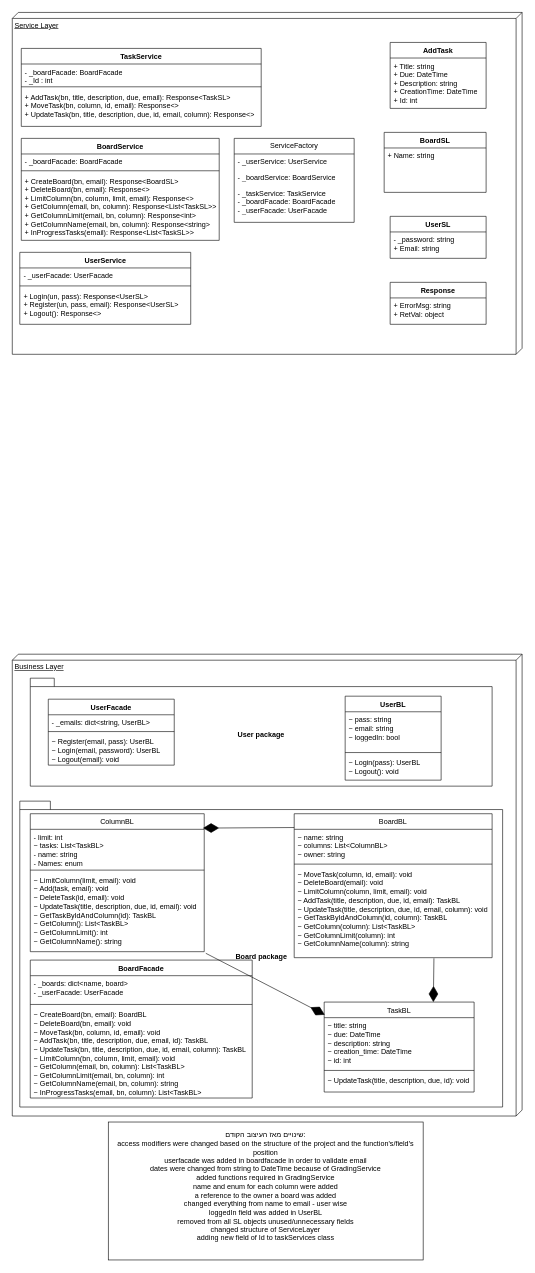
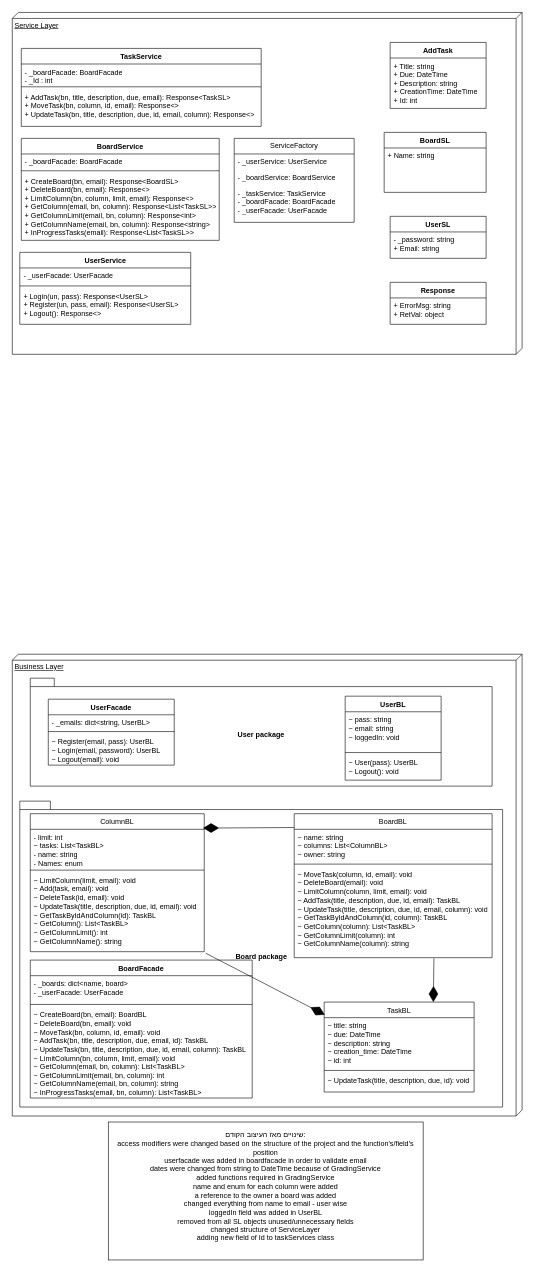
(376, 729) -> (376, 729)
(387, 768) -> (386, 768)
